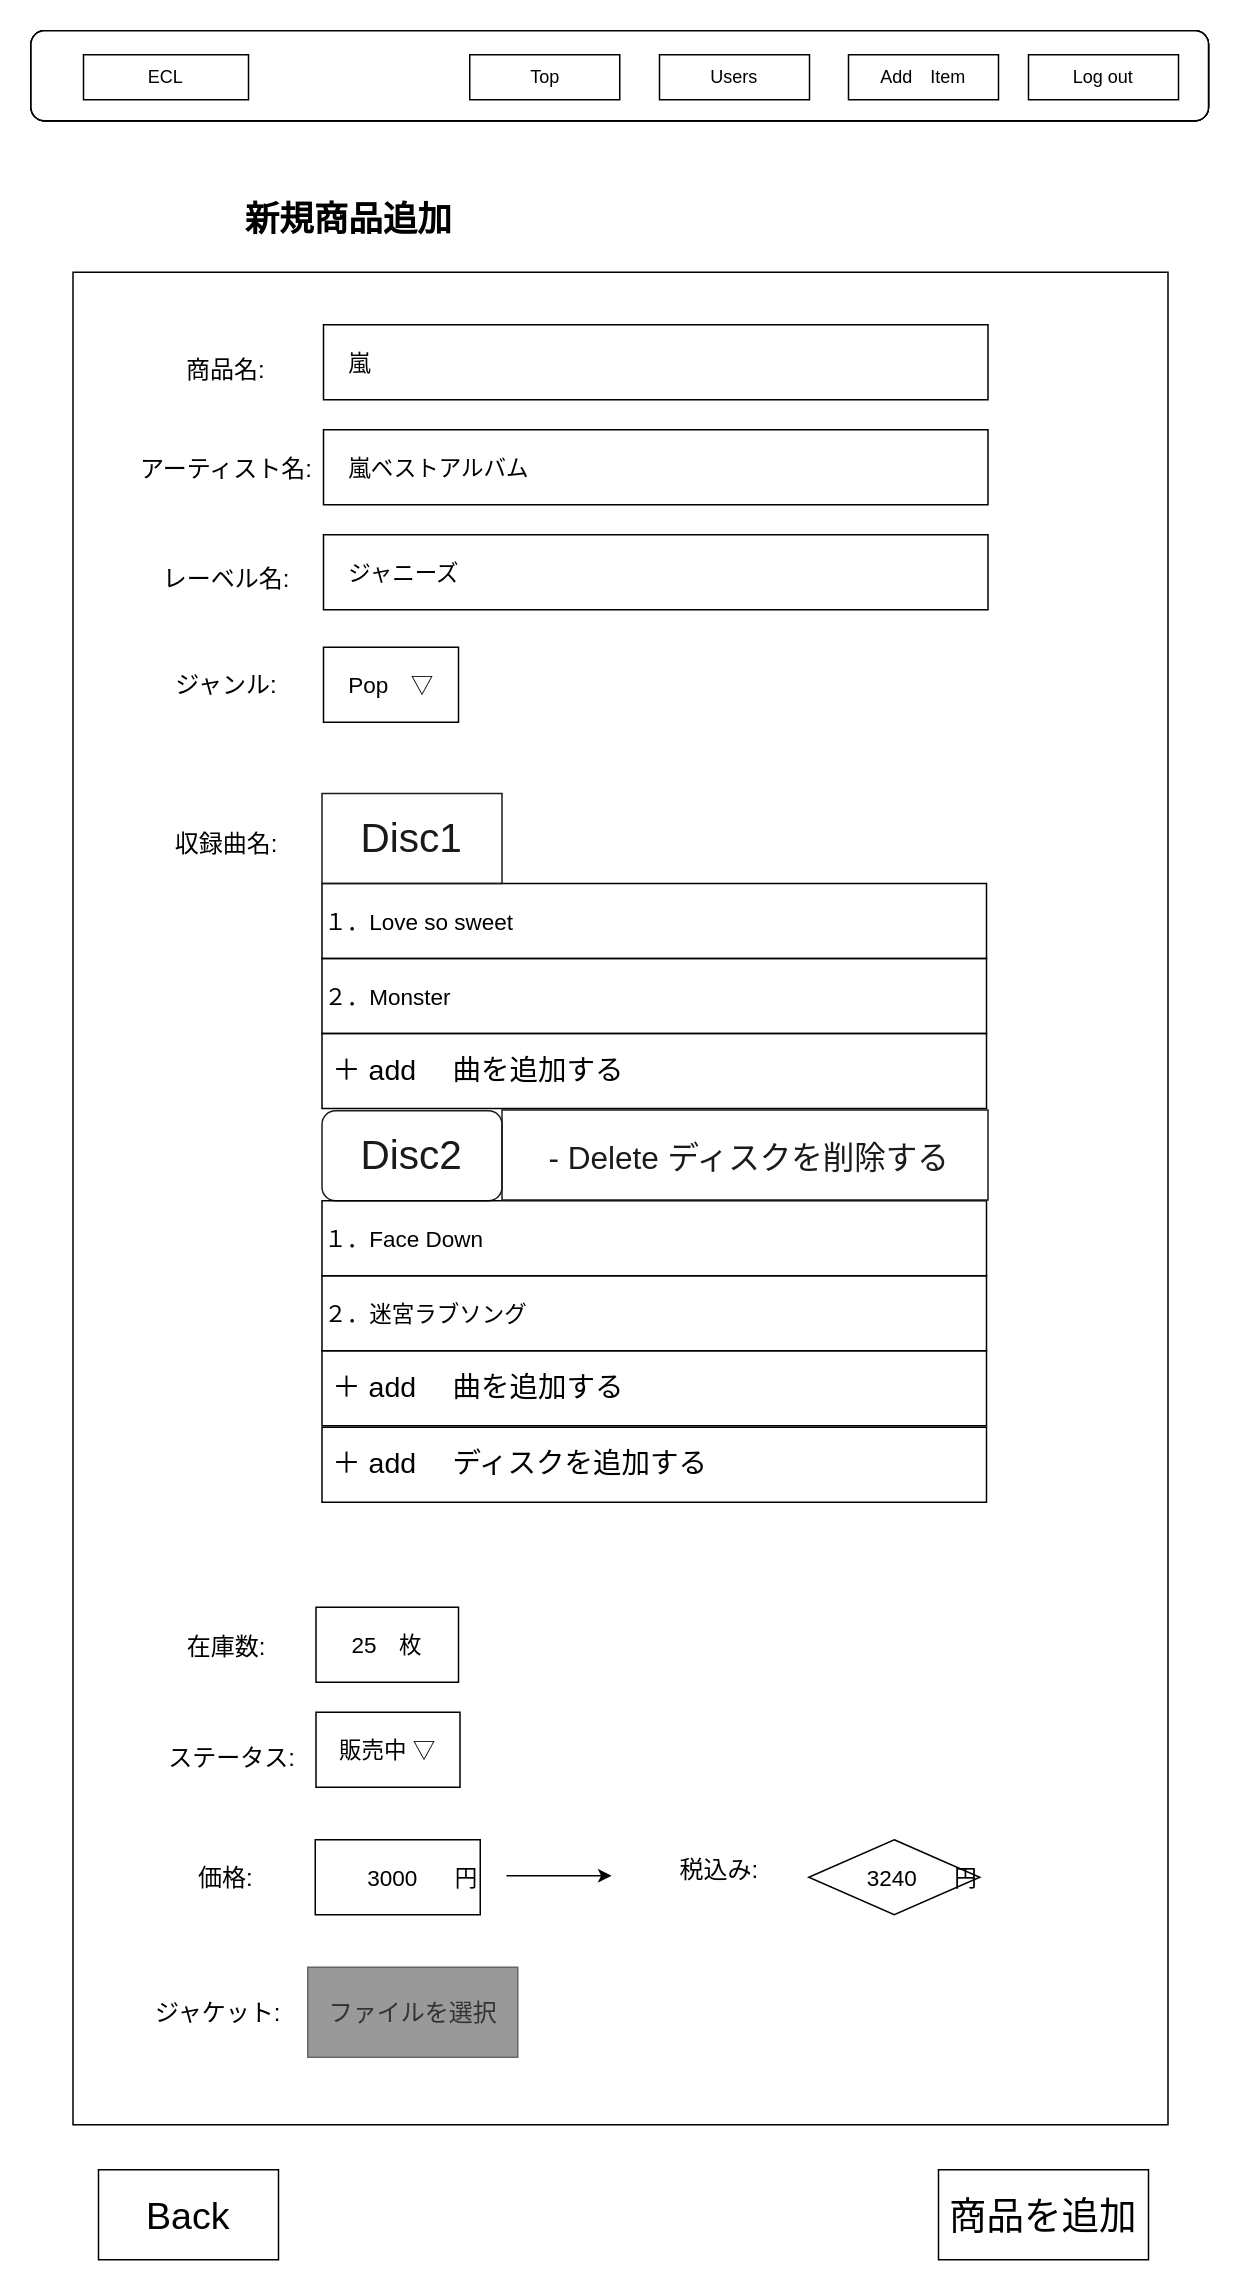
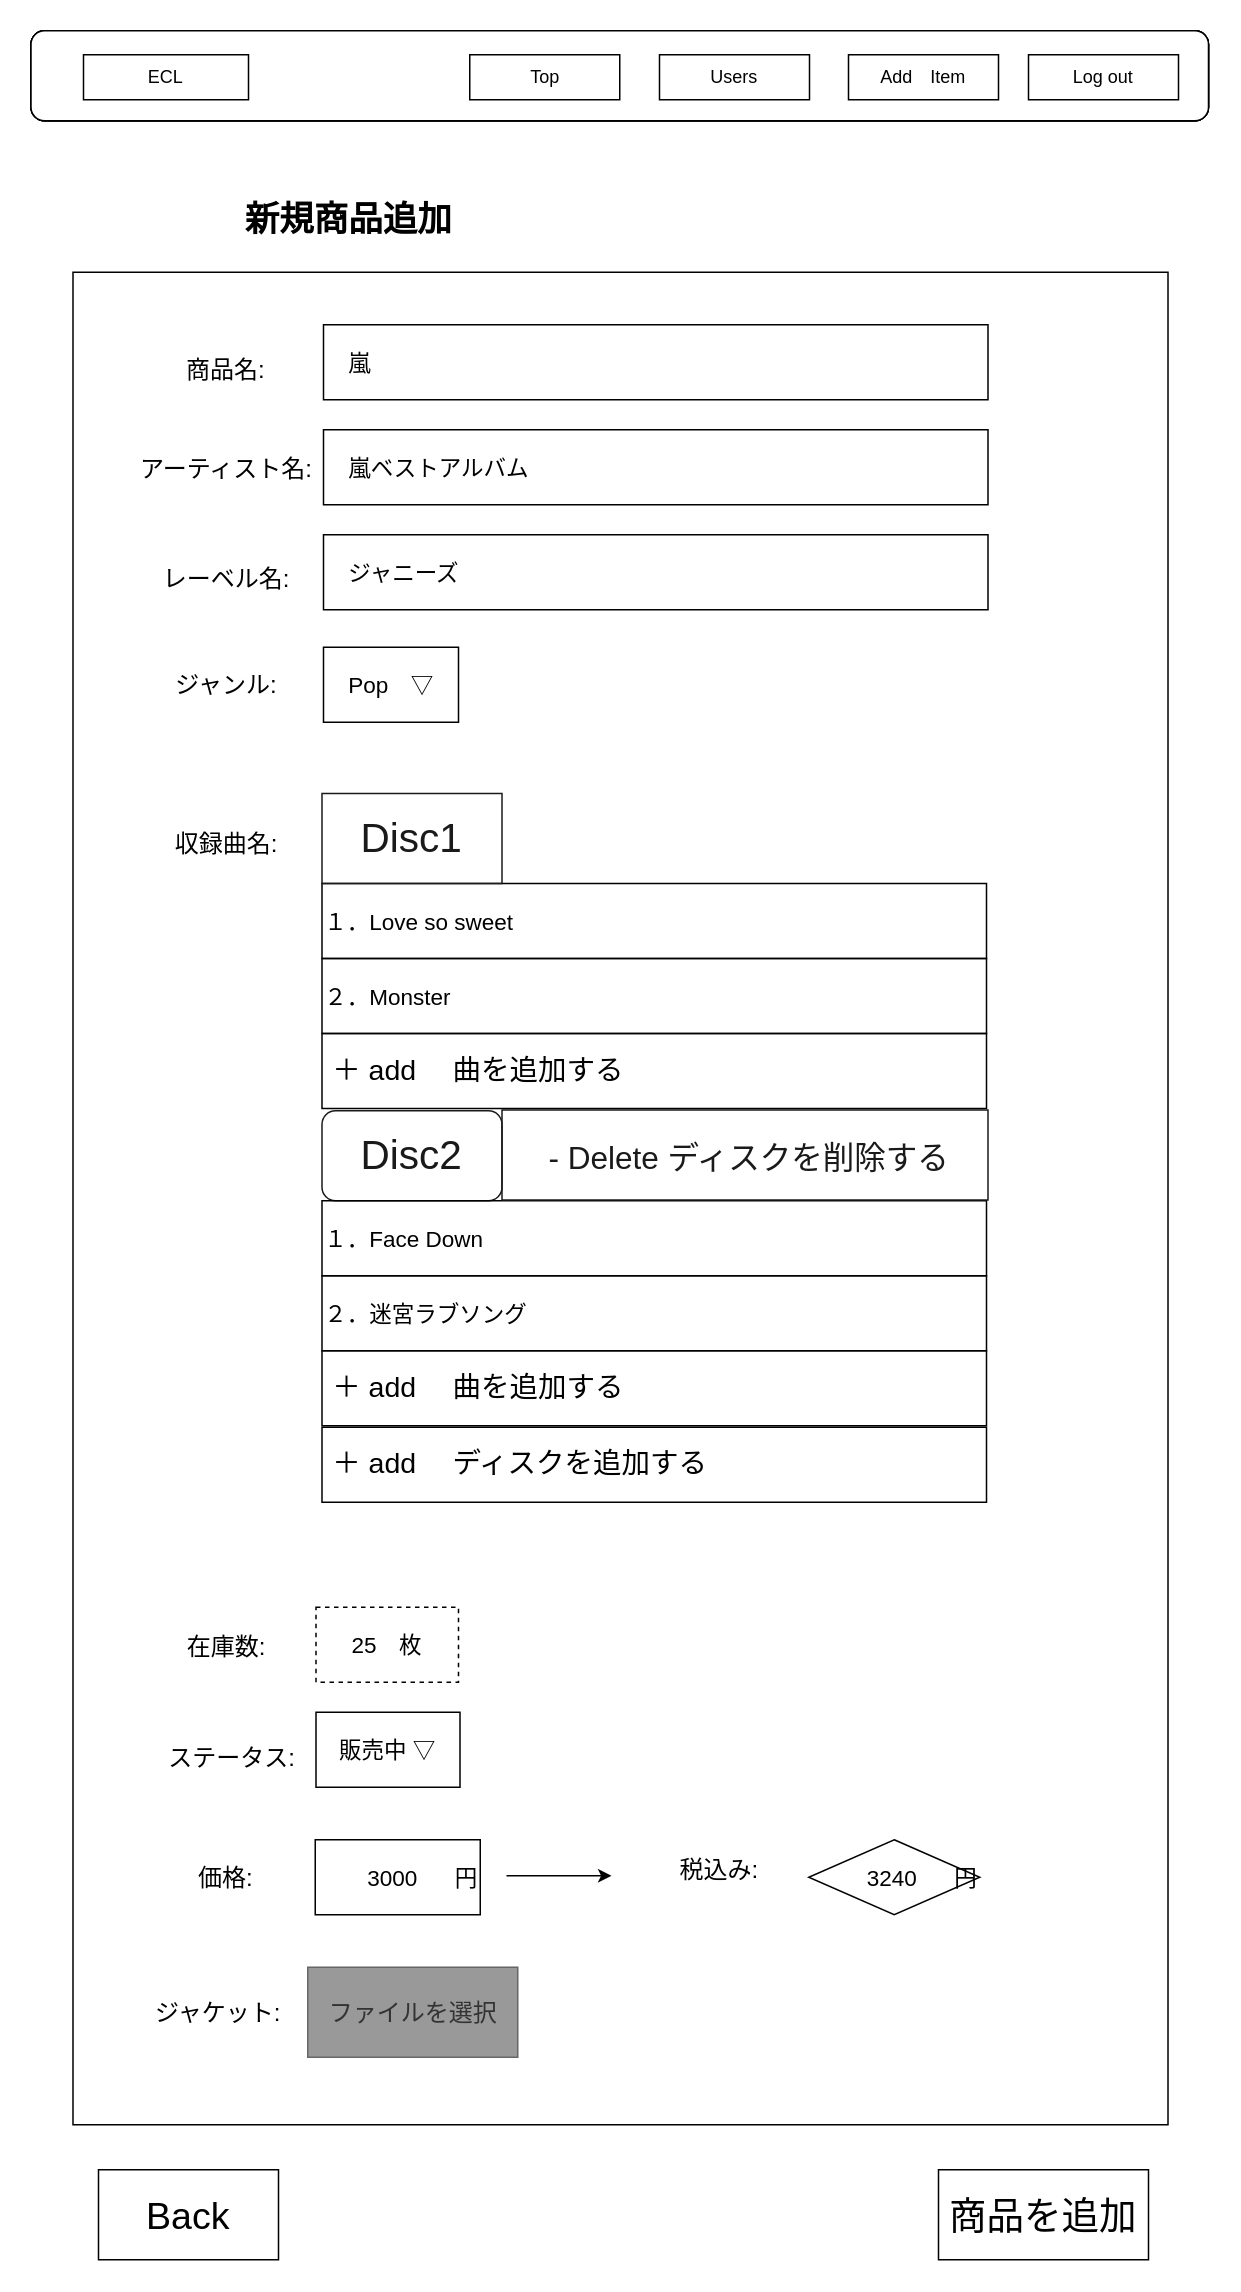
(387, 1645) -> (387, 1645)
